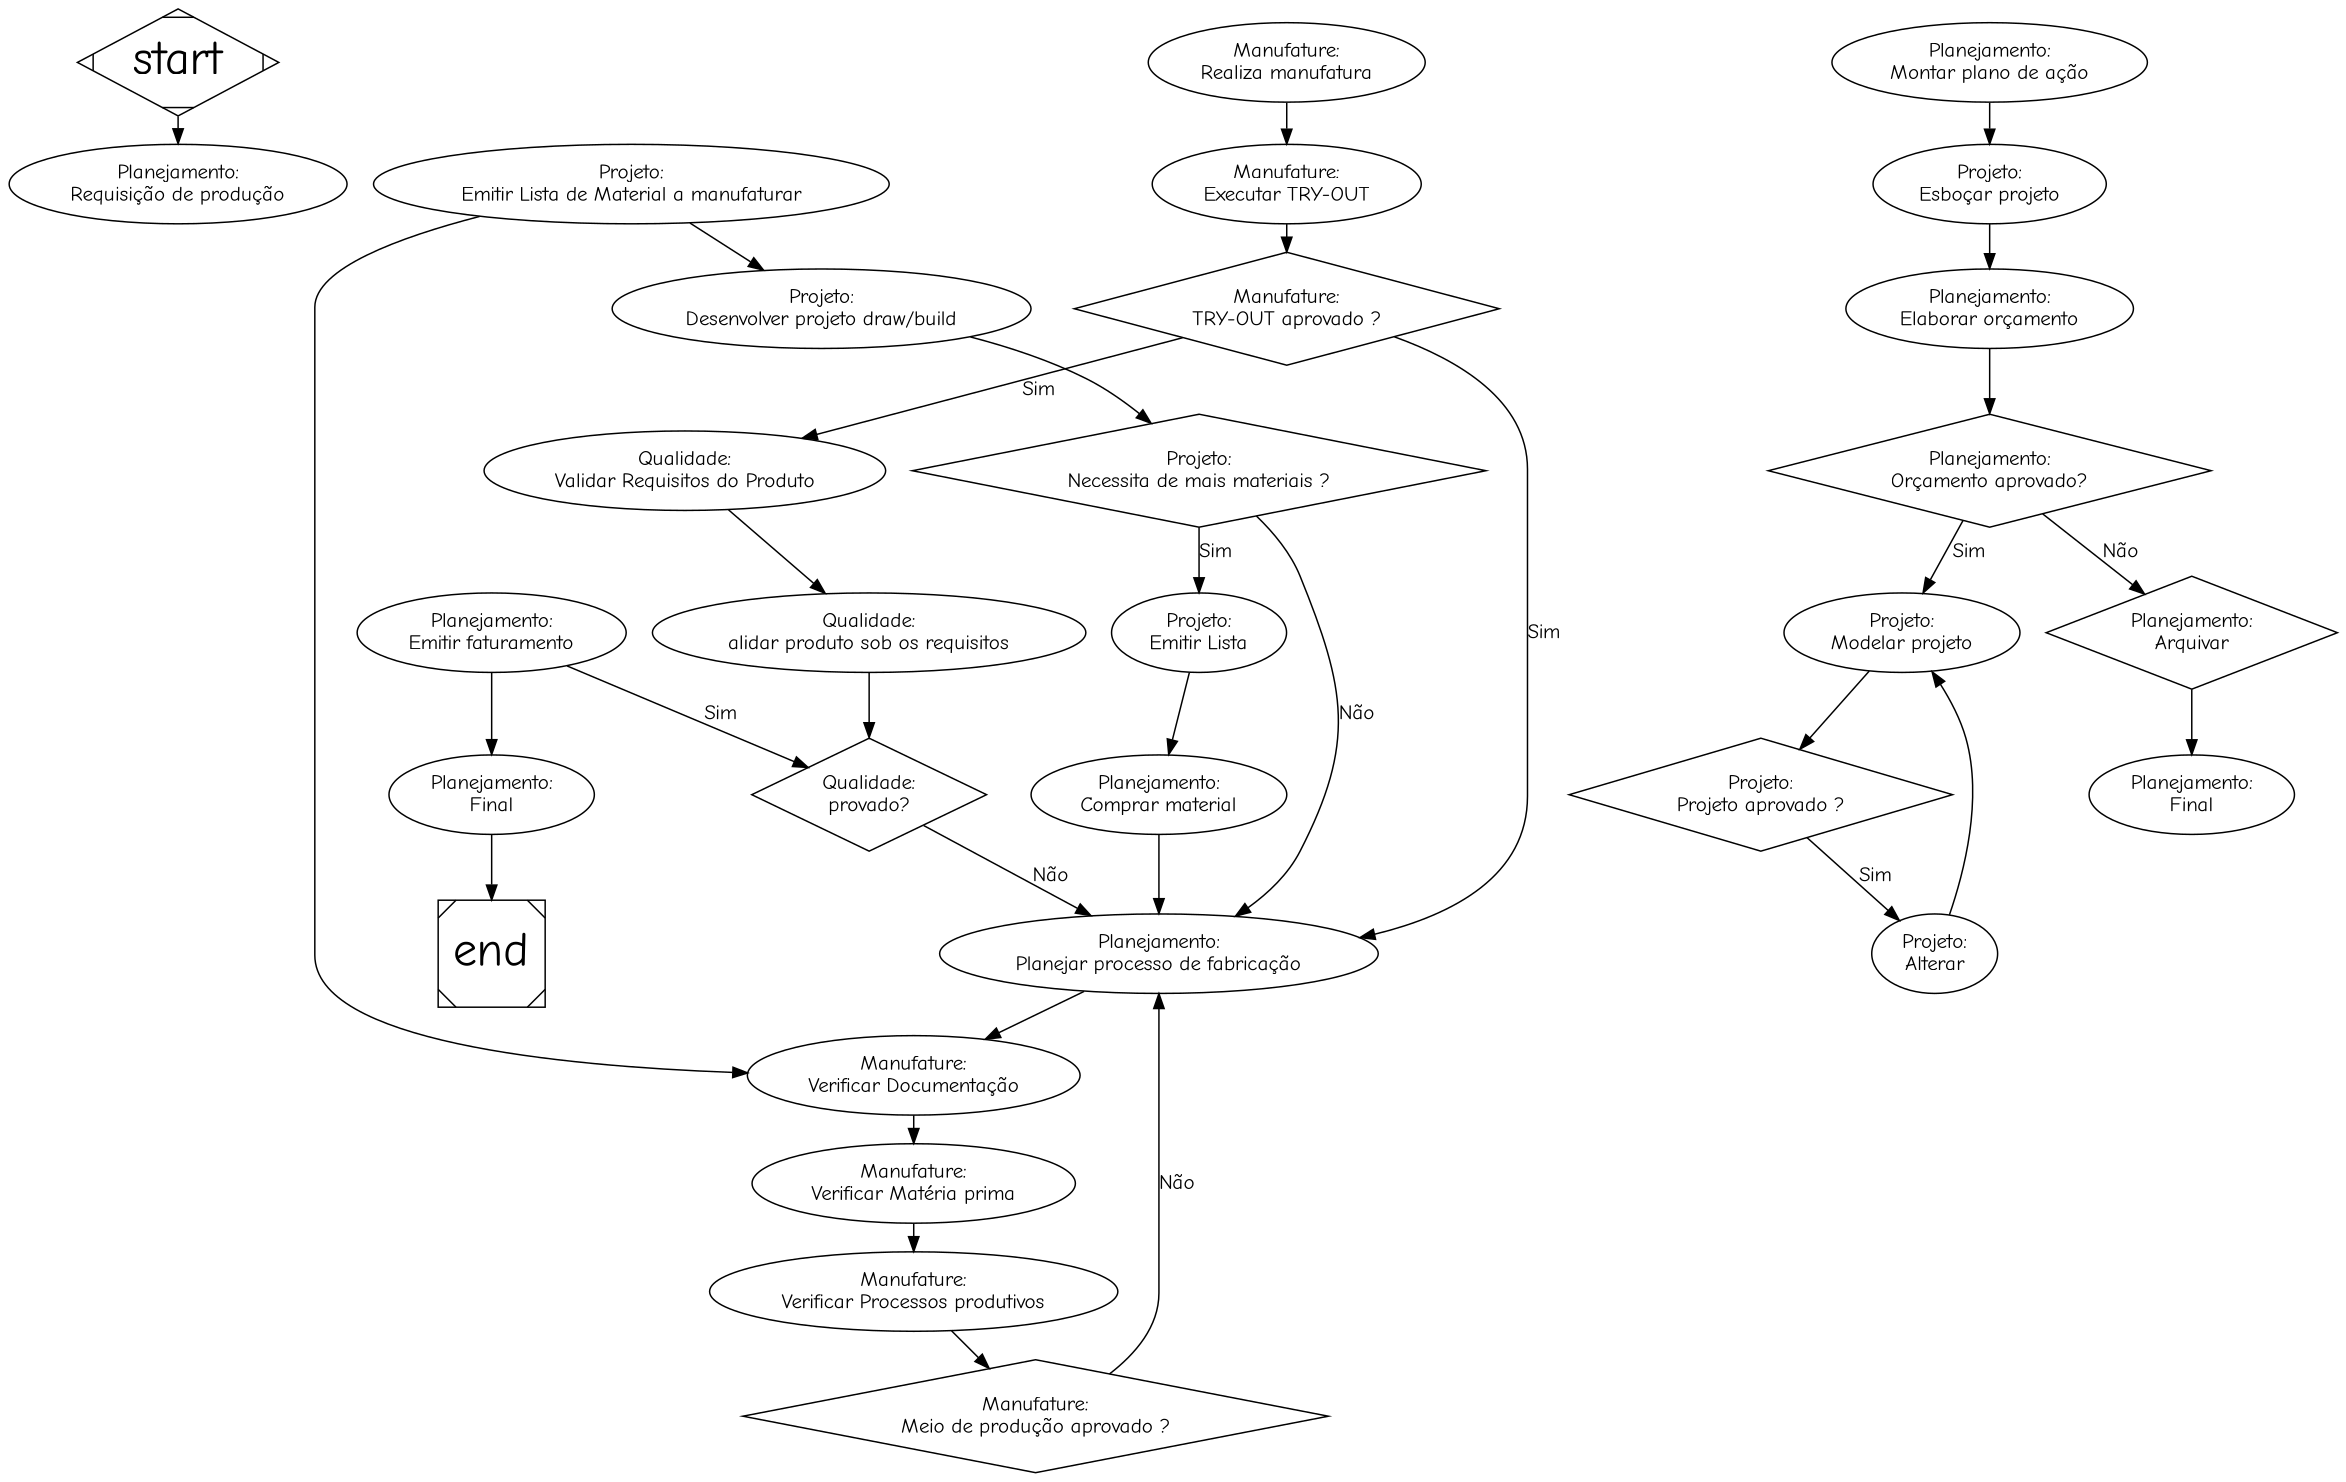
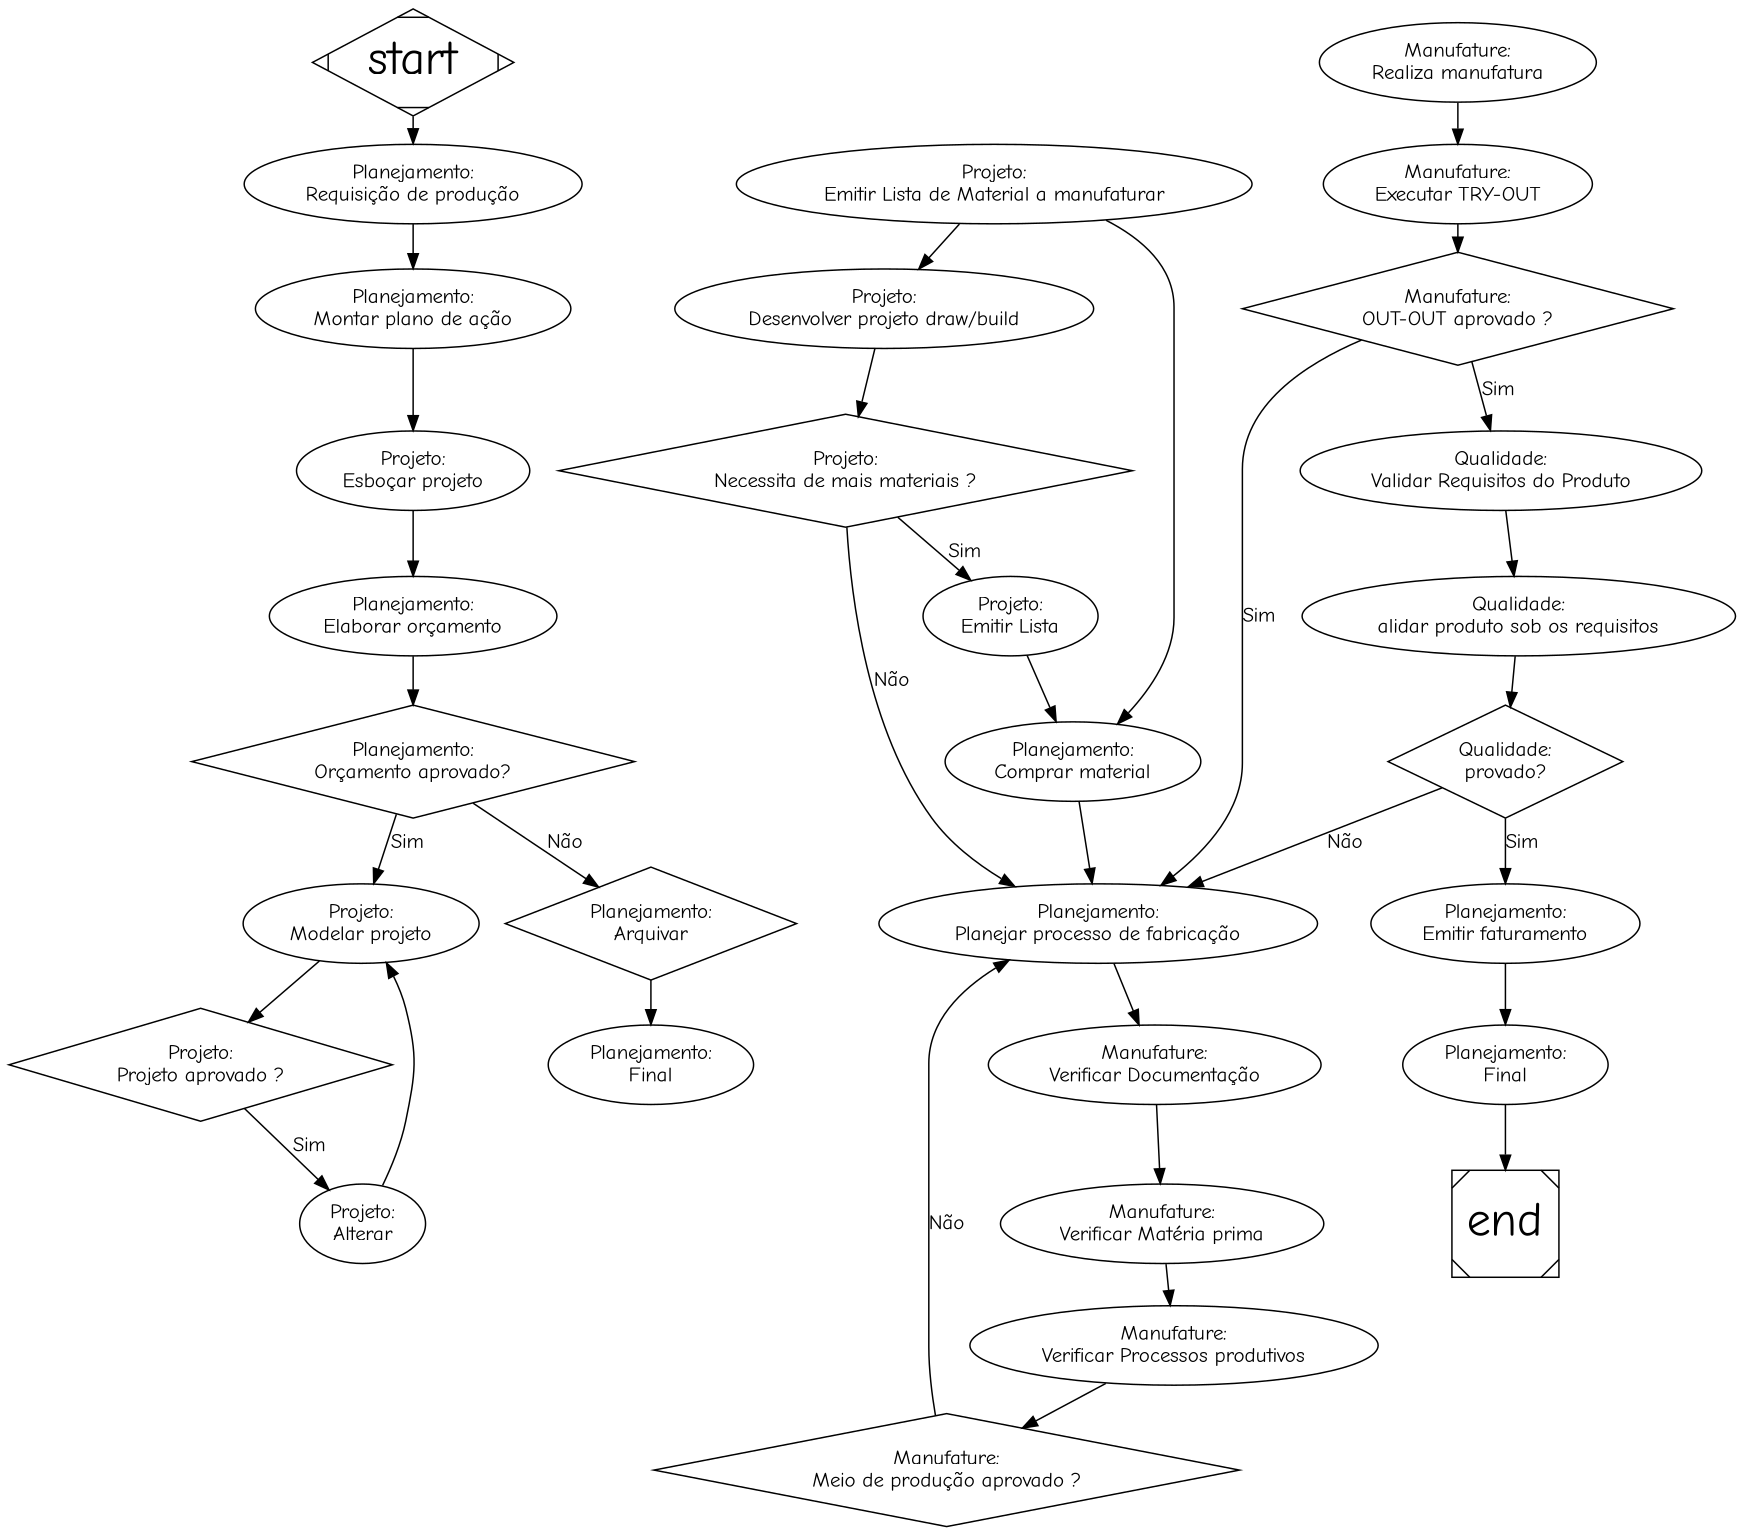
none -> (413, 239)
(1287, 309) -> (1458, 309)
(681, 714) -> (1505, 843)
(315, 760) -> (1174, 458)
